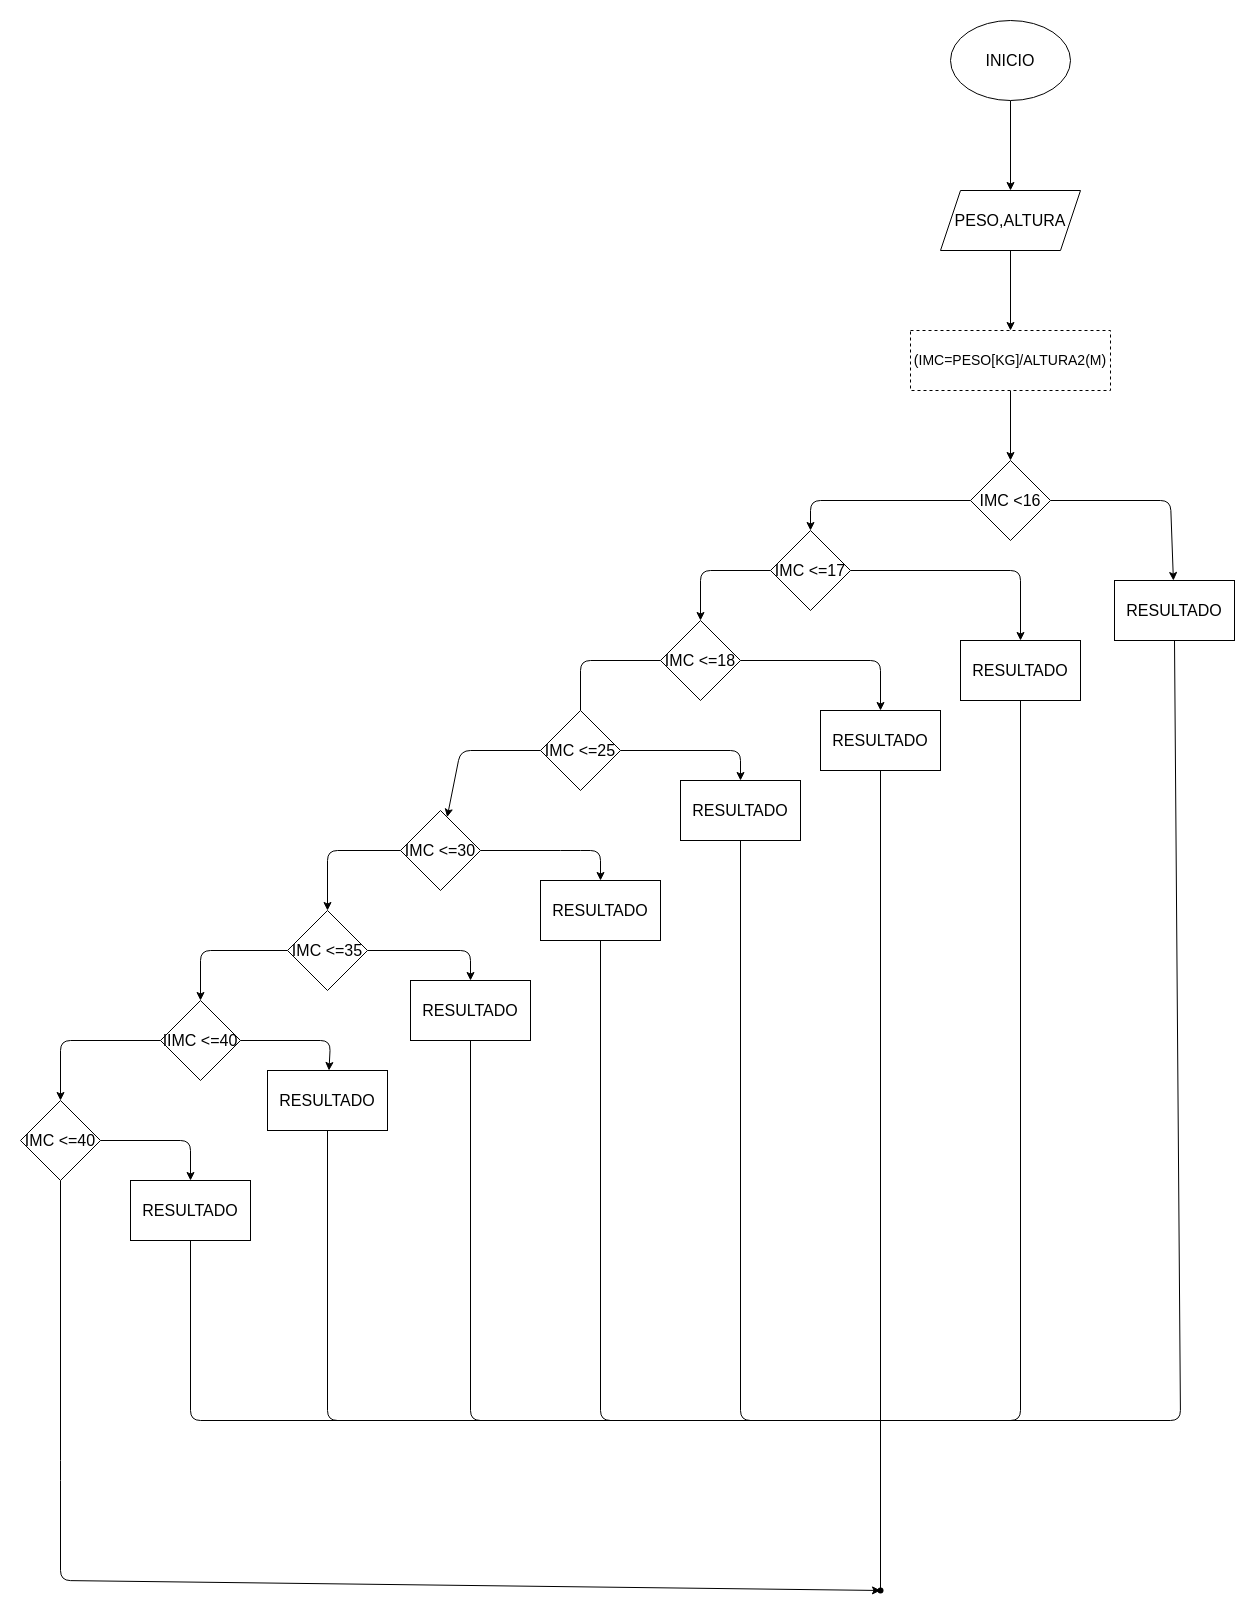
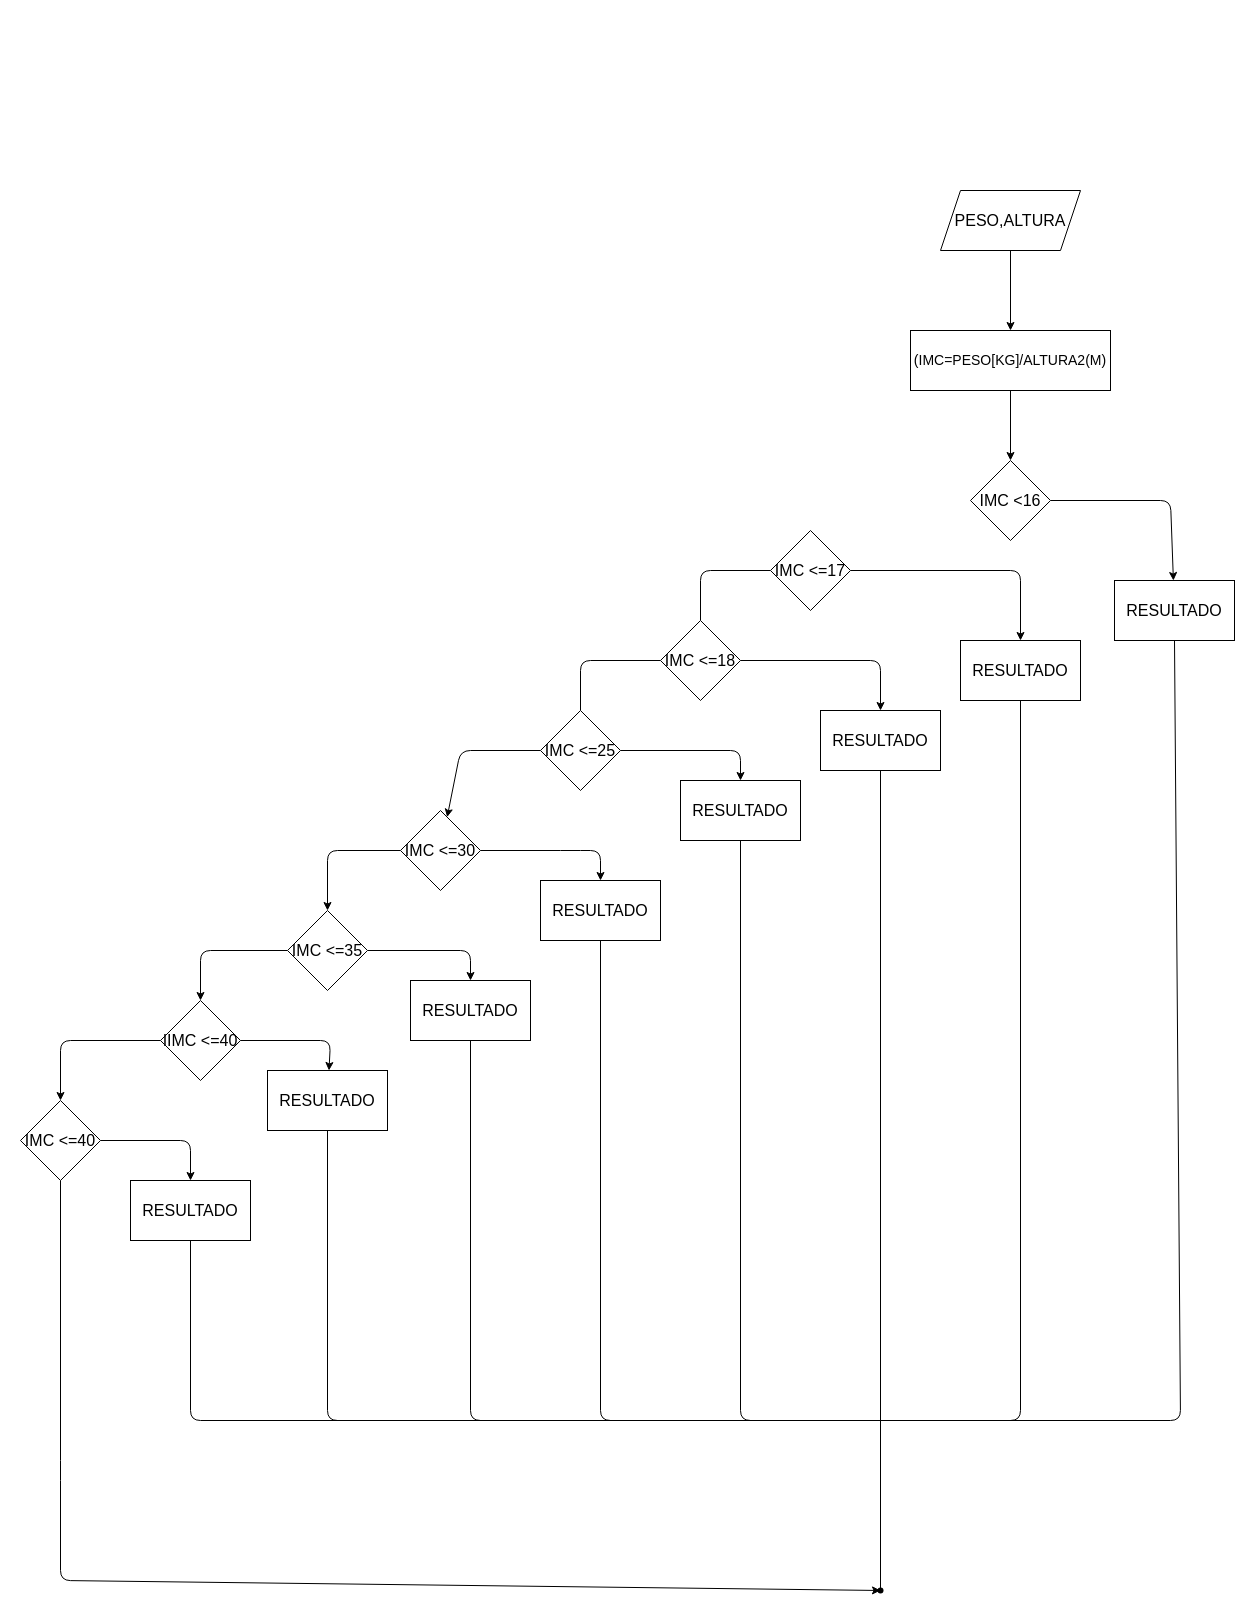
(1011, 61) -> none
(1011, 142) -> none
(1011, 361) -> (1011, 361)
(885, 501) -> none
(701, 612) -> (701, 615)
